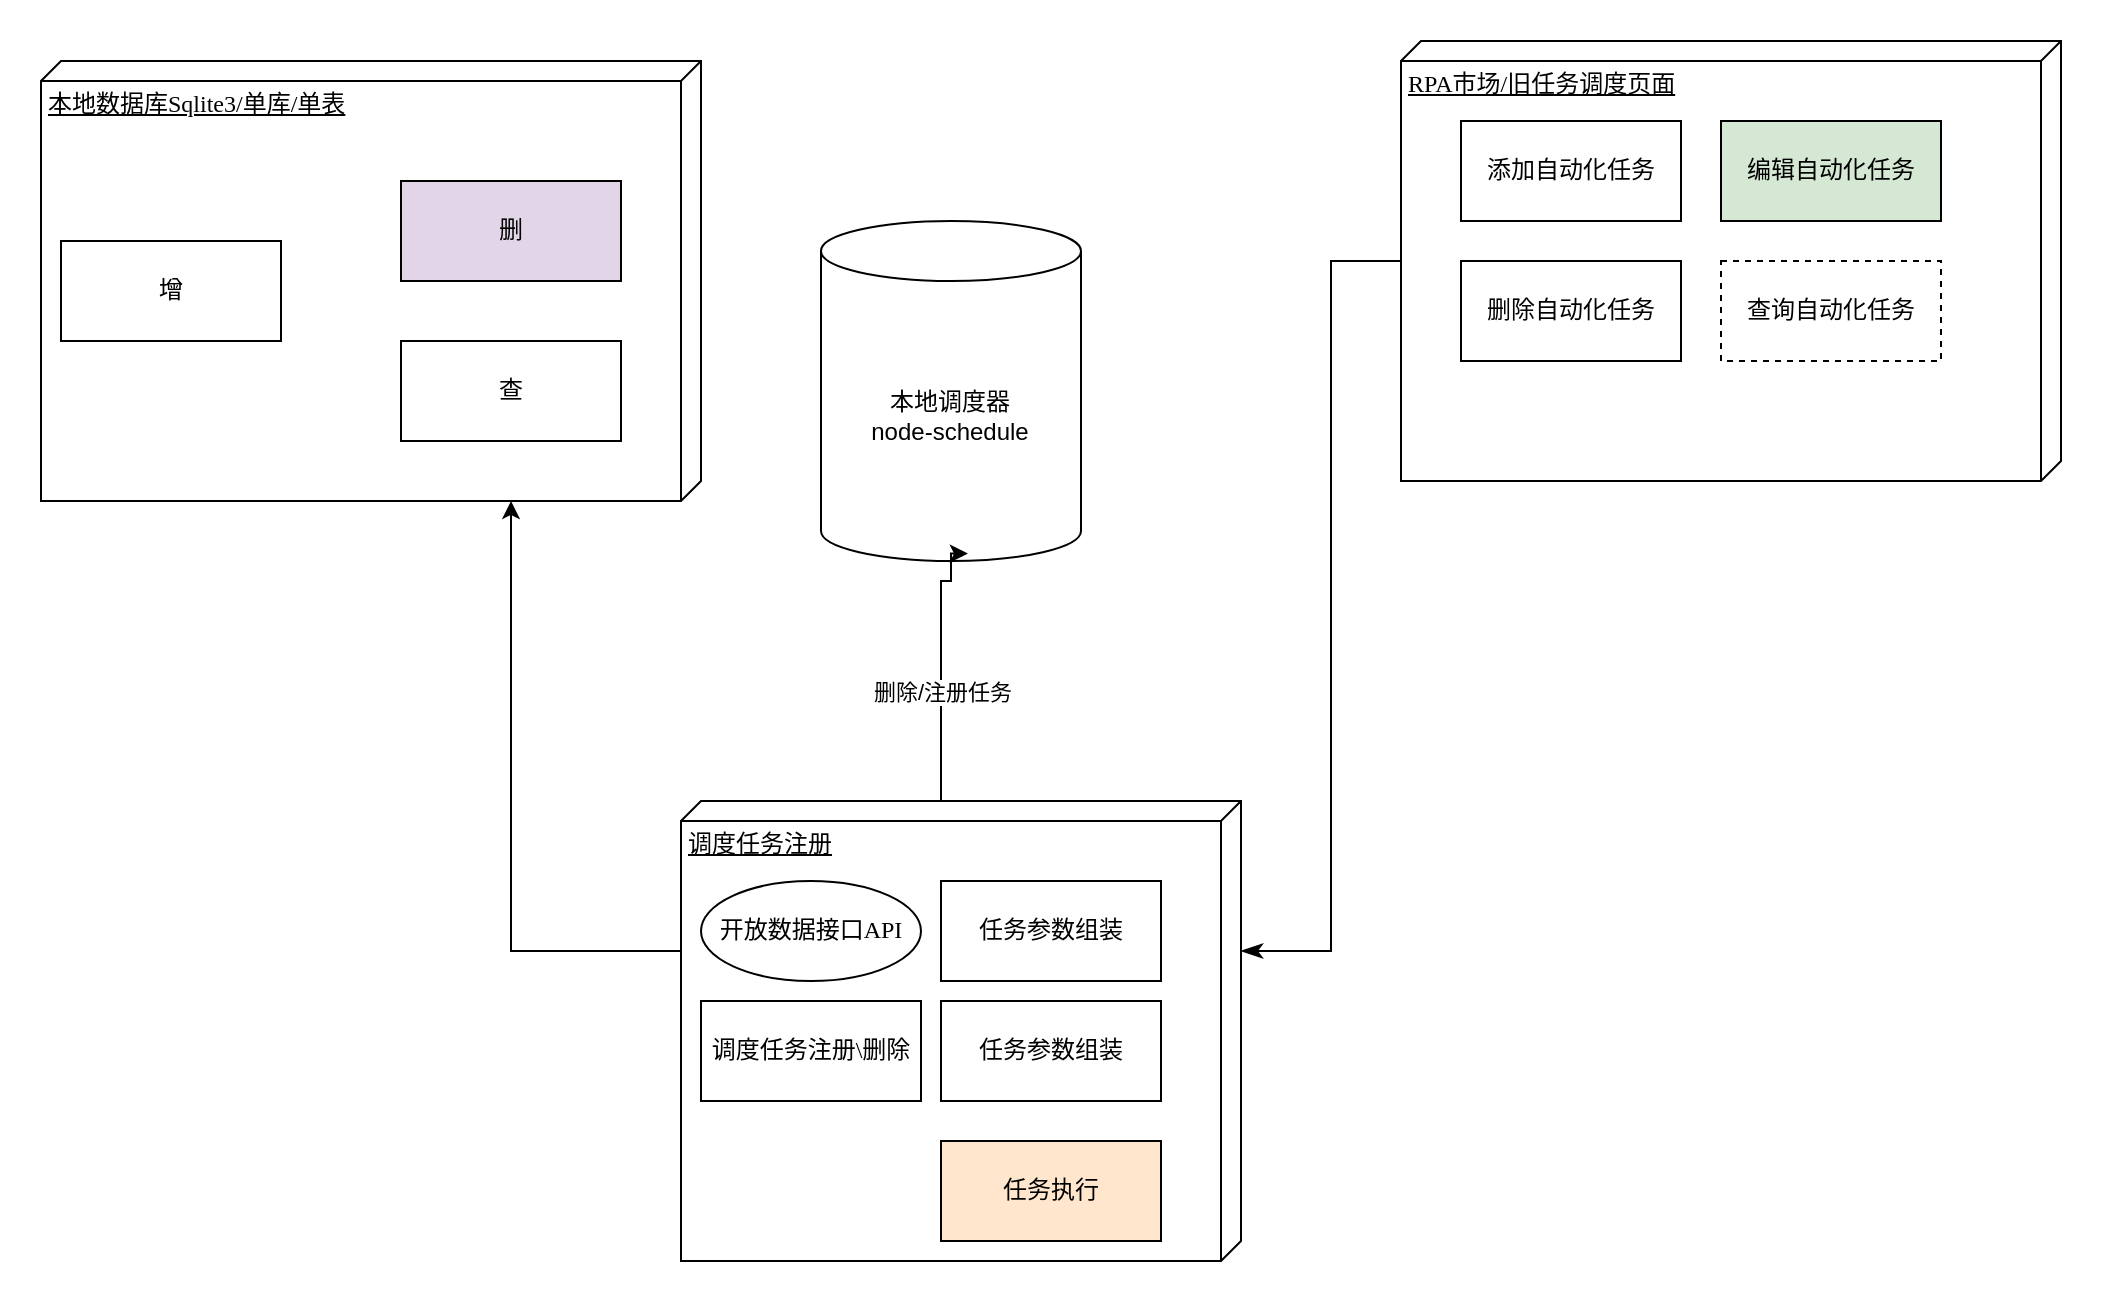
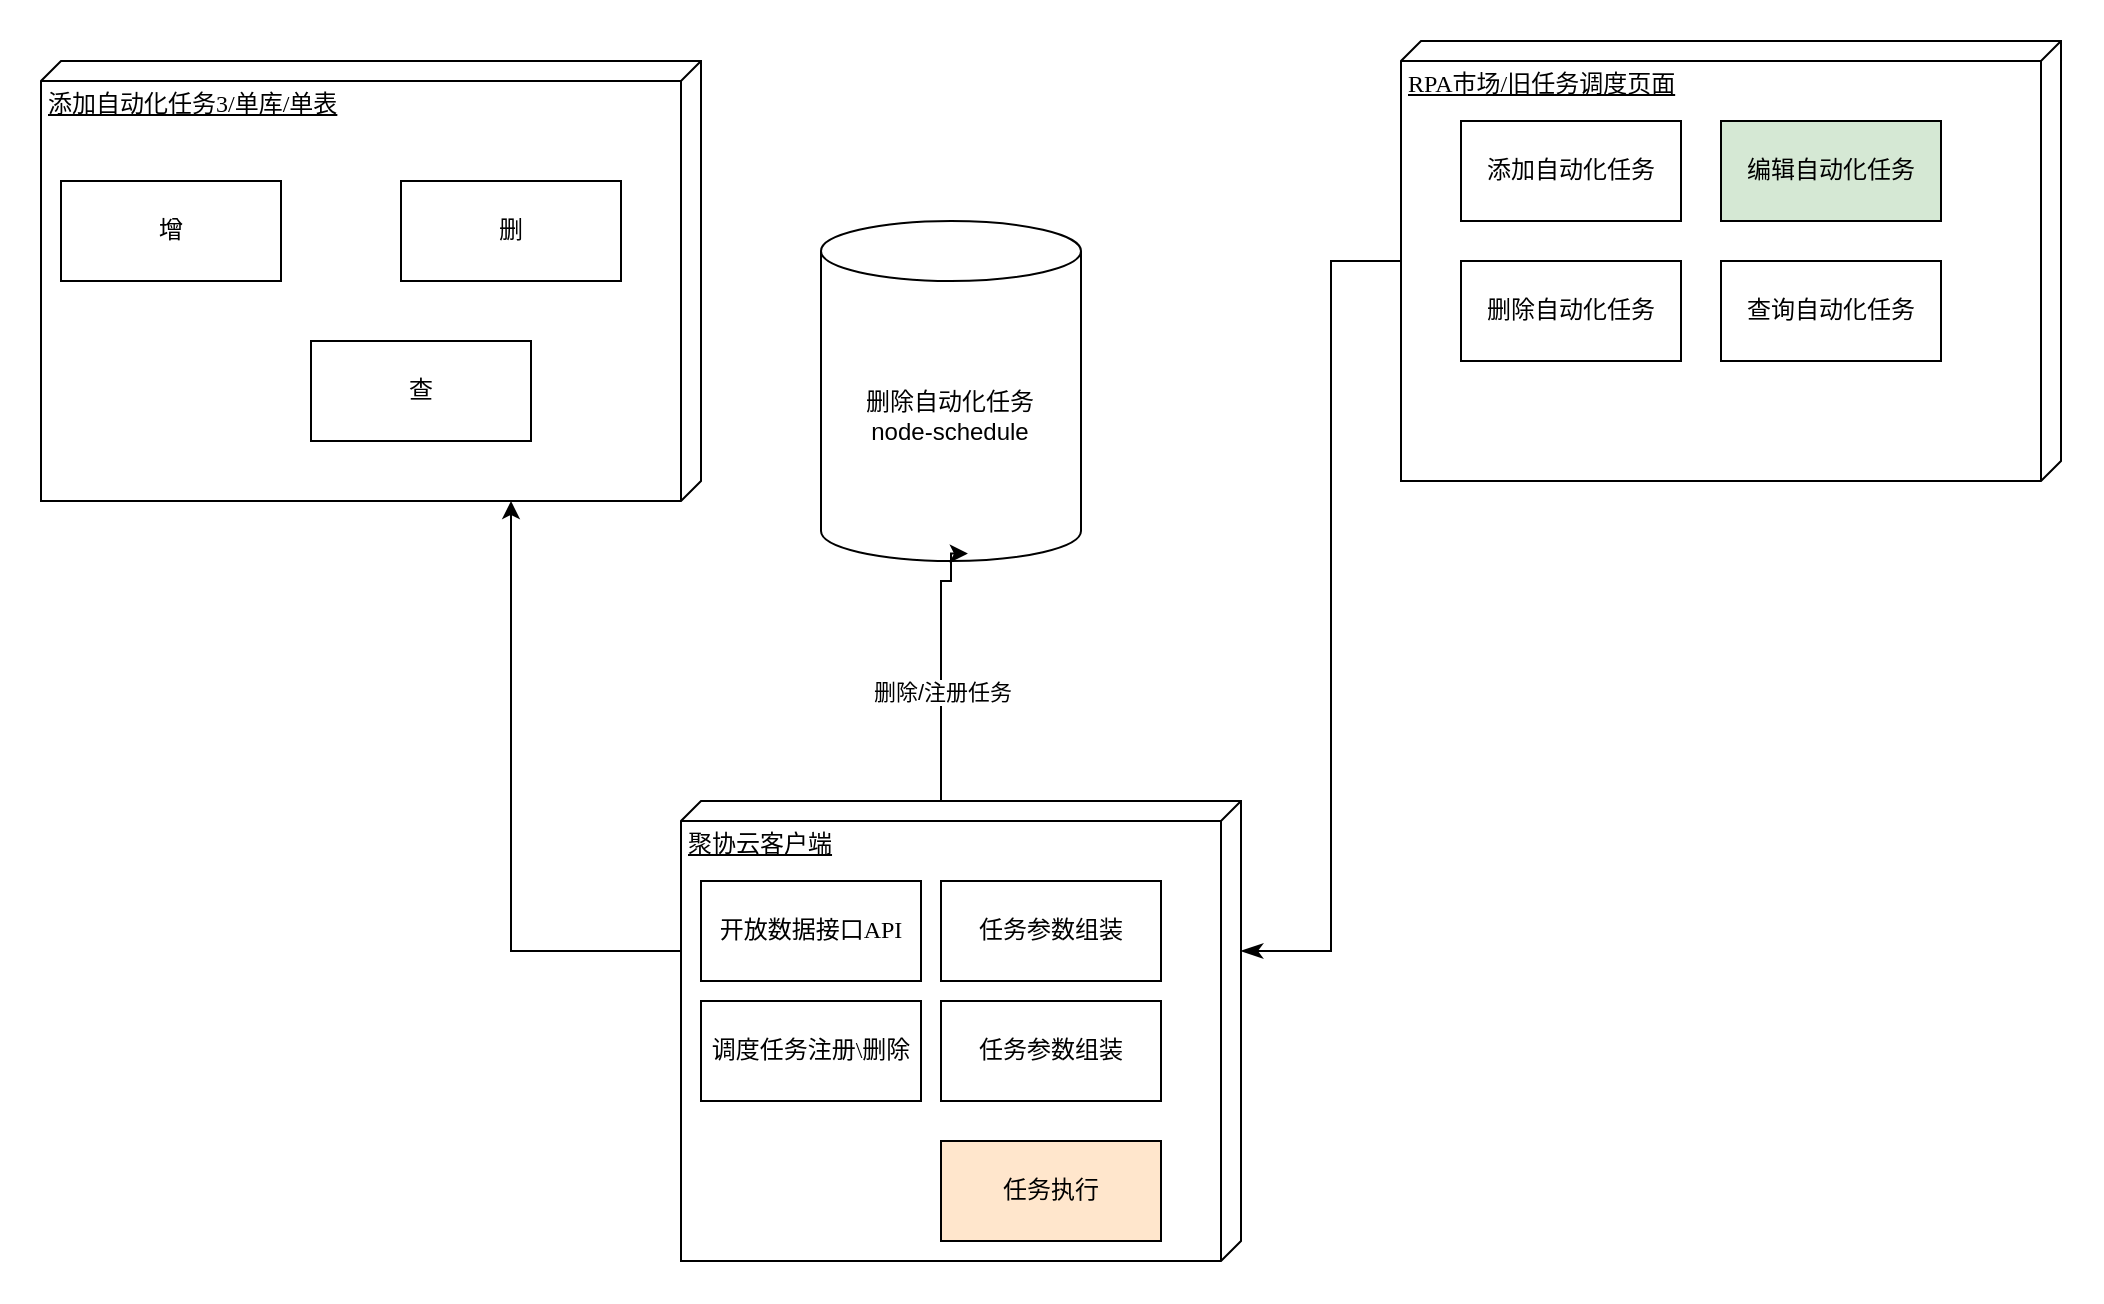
(211, 105) -> (201, 105)
(511, 231) -> (511, 231)
(171, 291) -> (171, 231)
(1831, 311) -> (1831, 311)
(511, 391) -> (421, 391)
(951, 417) -> (951, 417)
(761, 845) -> (761, 845)
(811, 931) -> (811, 931)
